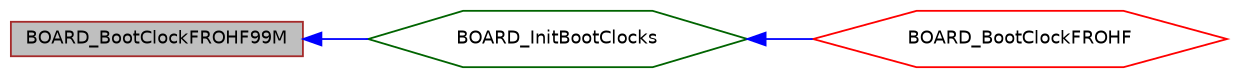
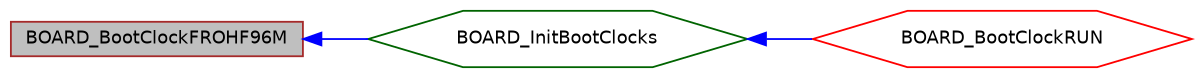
(157, 39) -> (157, 39)
(1020, 39) -> (1002, 39)
